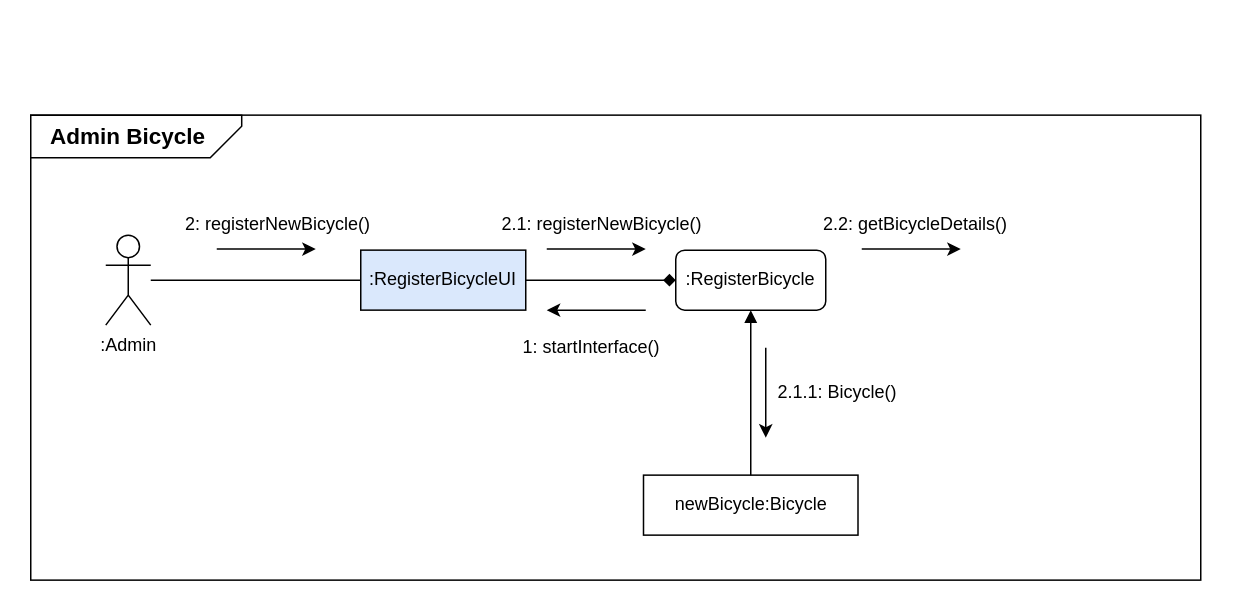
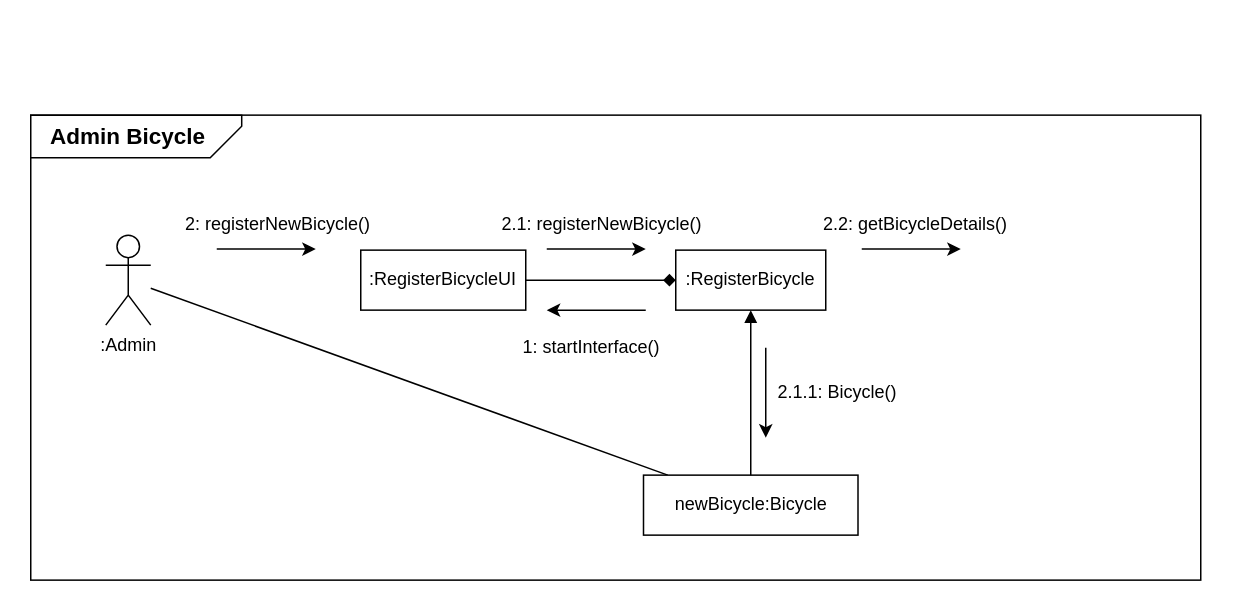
(256, 280) -> (408, 381)
(443, 280) -> (443, 280)
(751, 280) -> (751, 280)
